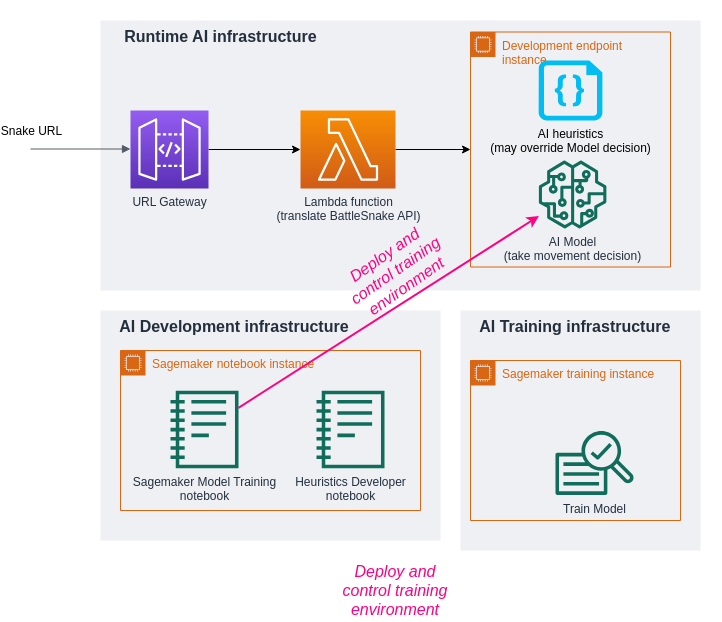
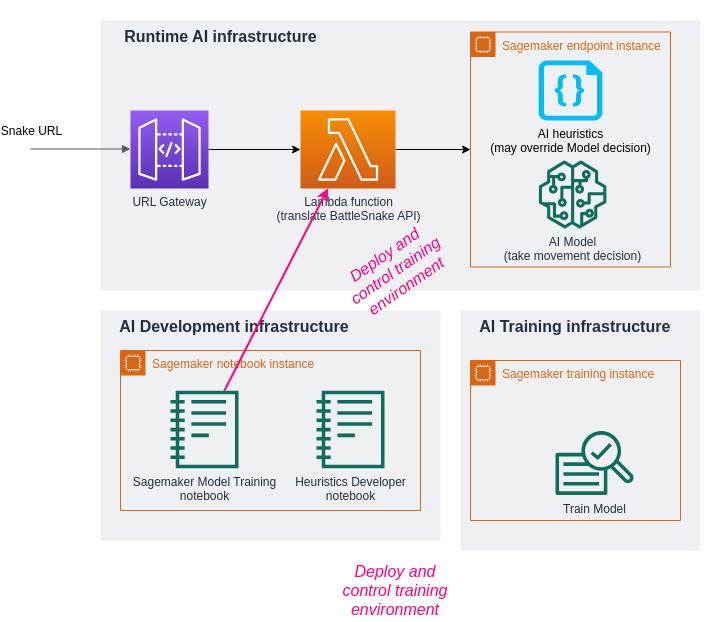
(587, 54) -> (587, 54)
(385, 314) -> (274, 294)
